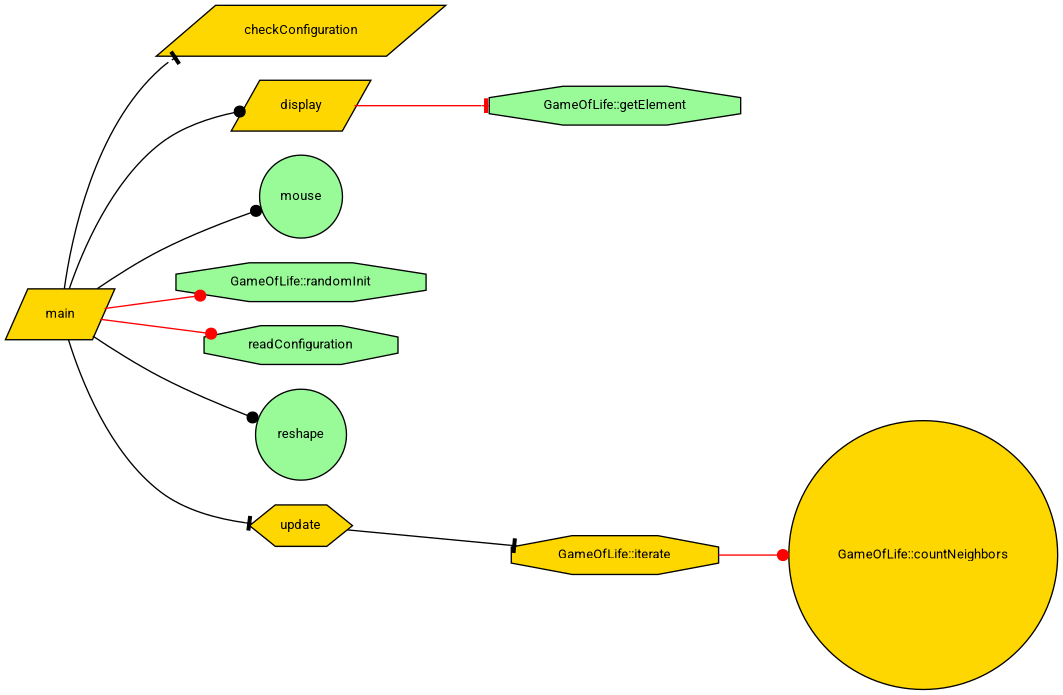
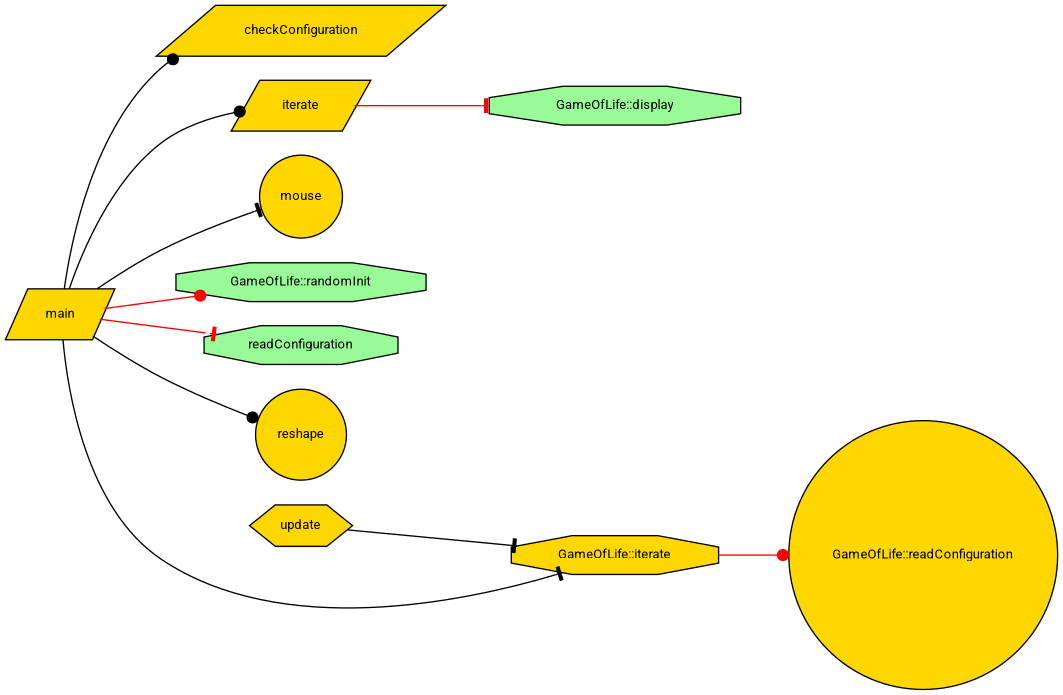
(301, 106) -> (301, 106)
(615, 106) -> (615, 106)
(97, 166) -> (97, 166)
(301, 197) -> (301, 197)
(173, 244) -> (173, 244)
(153, 326) -> (153, 326)
(301, 435) -> (301, 435)
(129, 460) -> (234, 592)
(923, 555) -> (923, 555)
